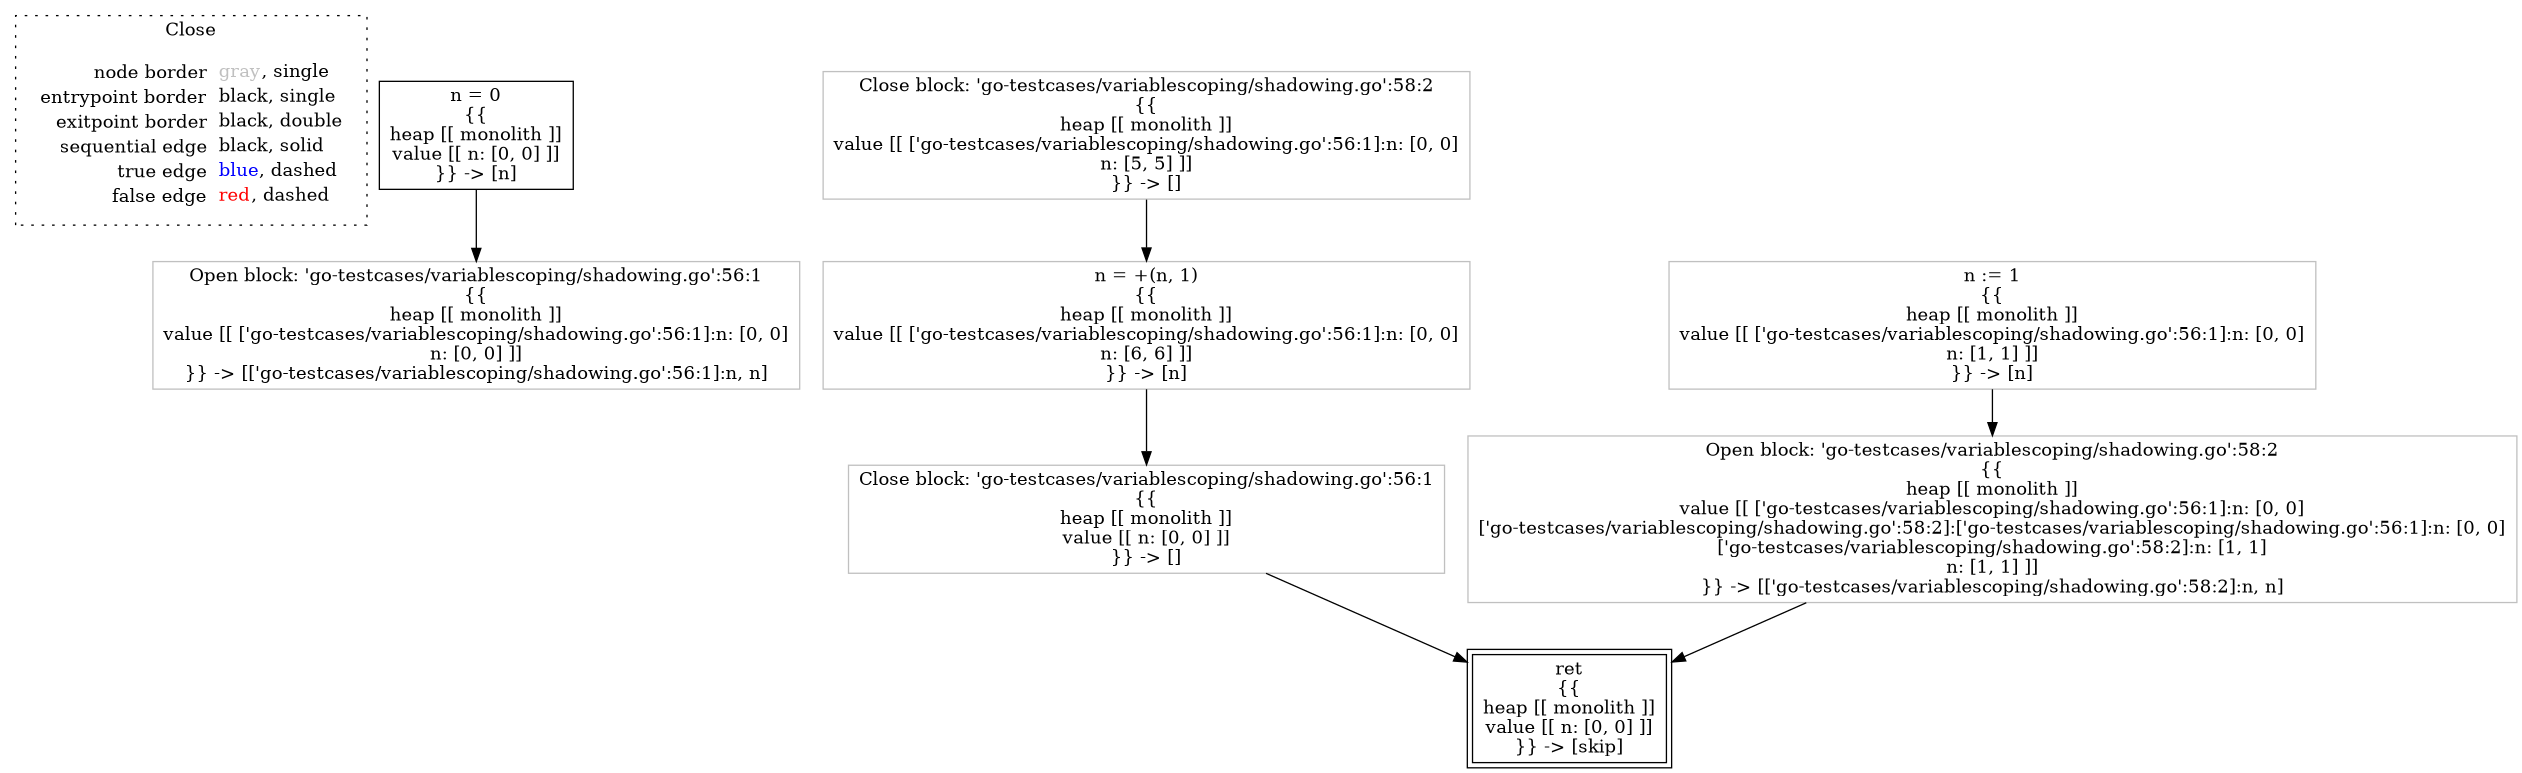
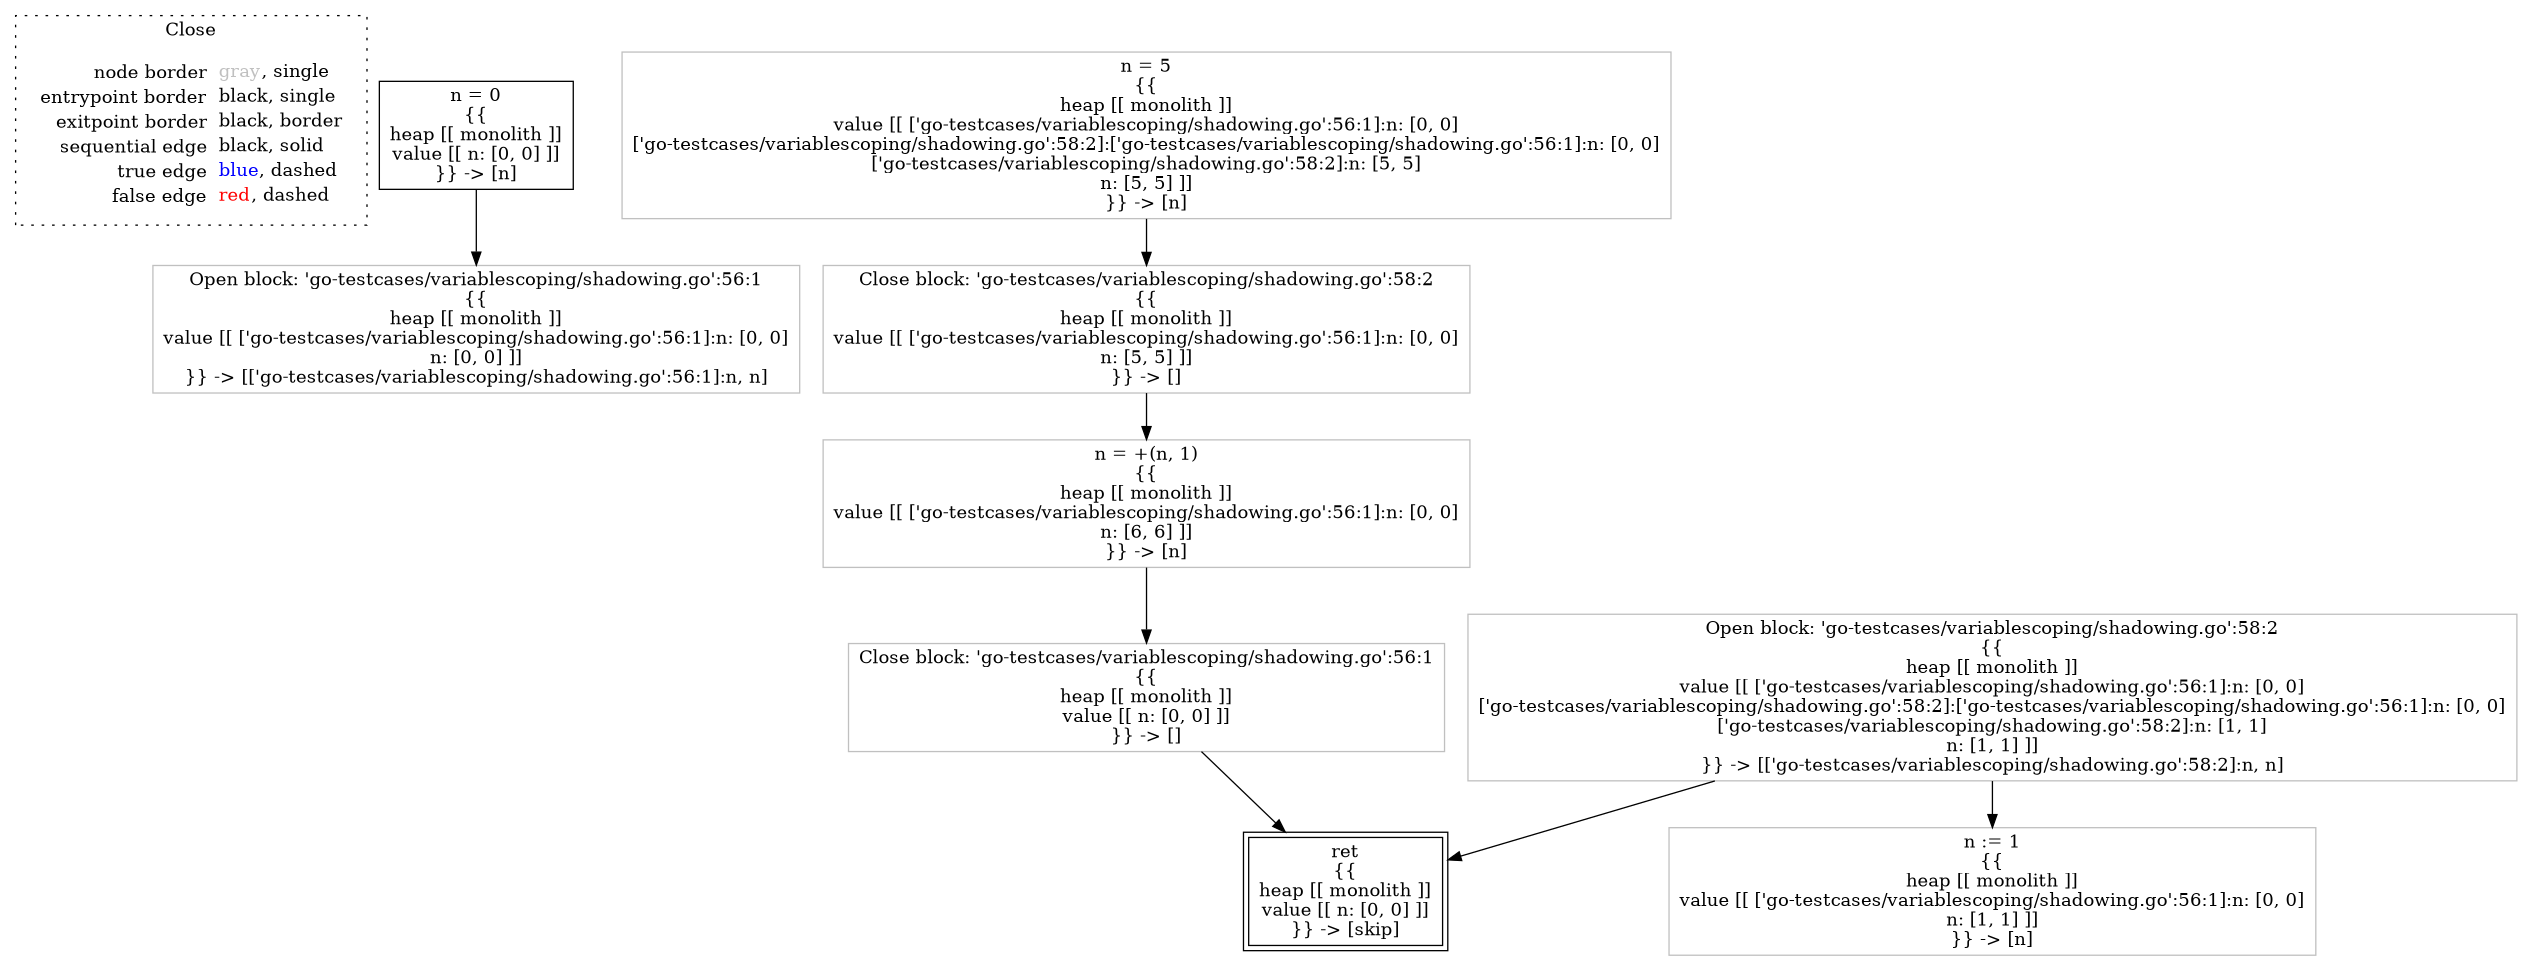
(306, 121) -> (306, 121)
none -> (1147, 135)
(1992, 406) -> (1992, 798)
